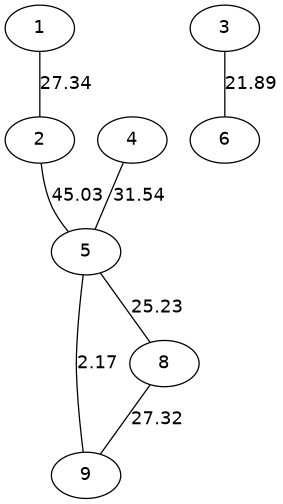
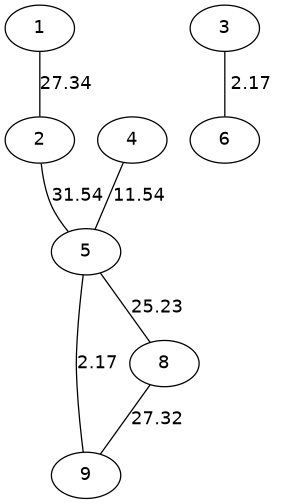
(251, 84) -> (251, 84)
(78, 196) -> (78, 196)
(139, 196) -> (139, 196)
